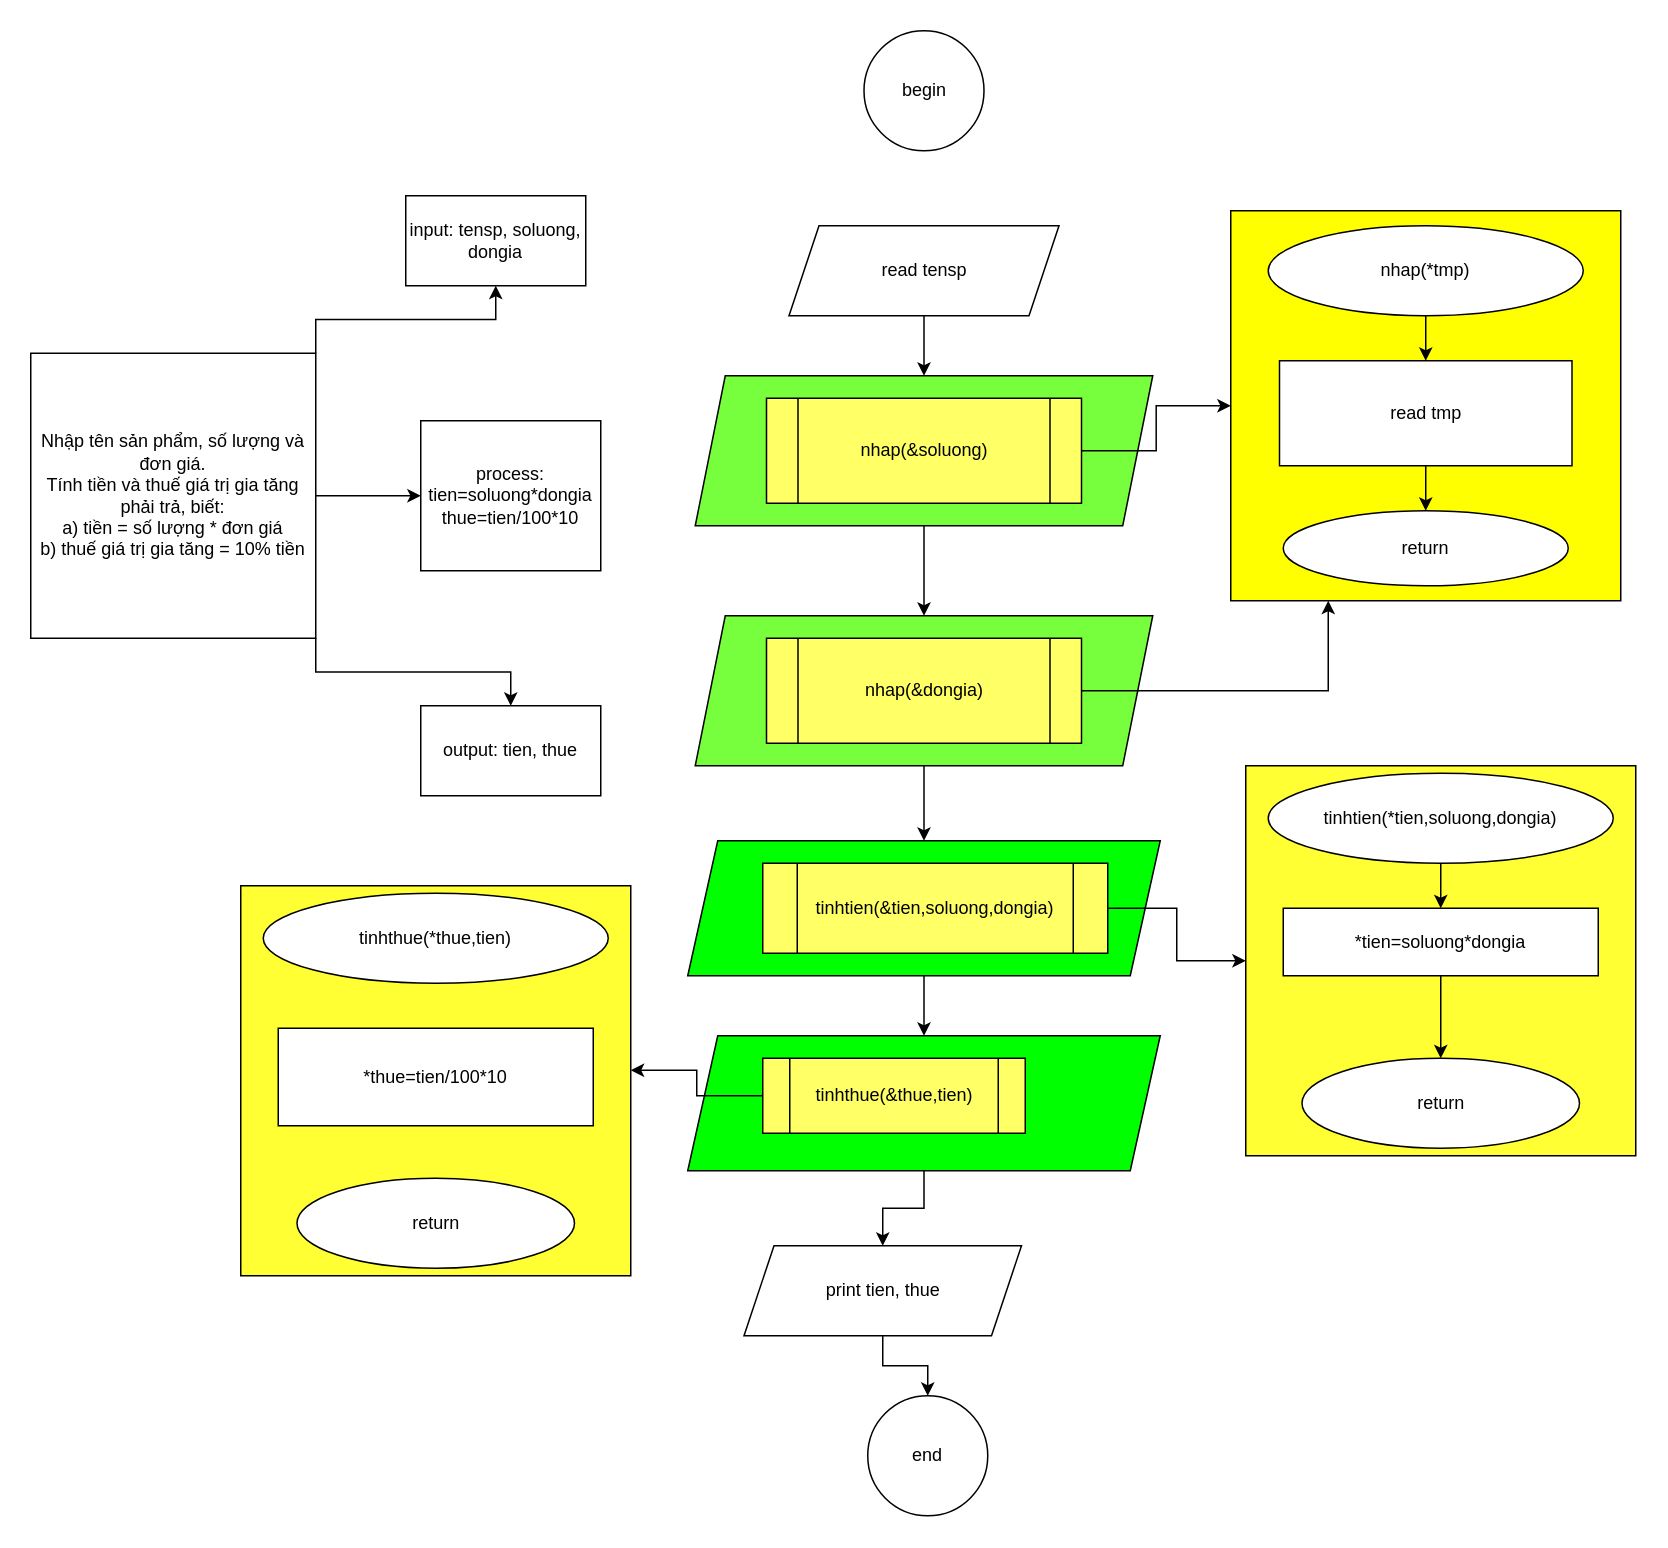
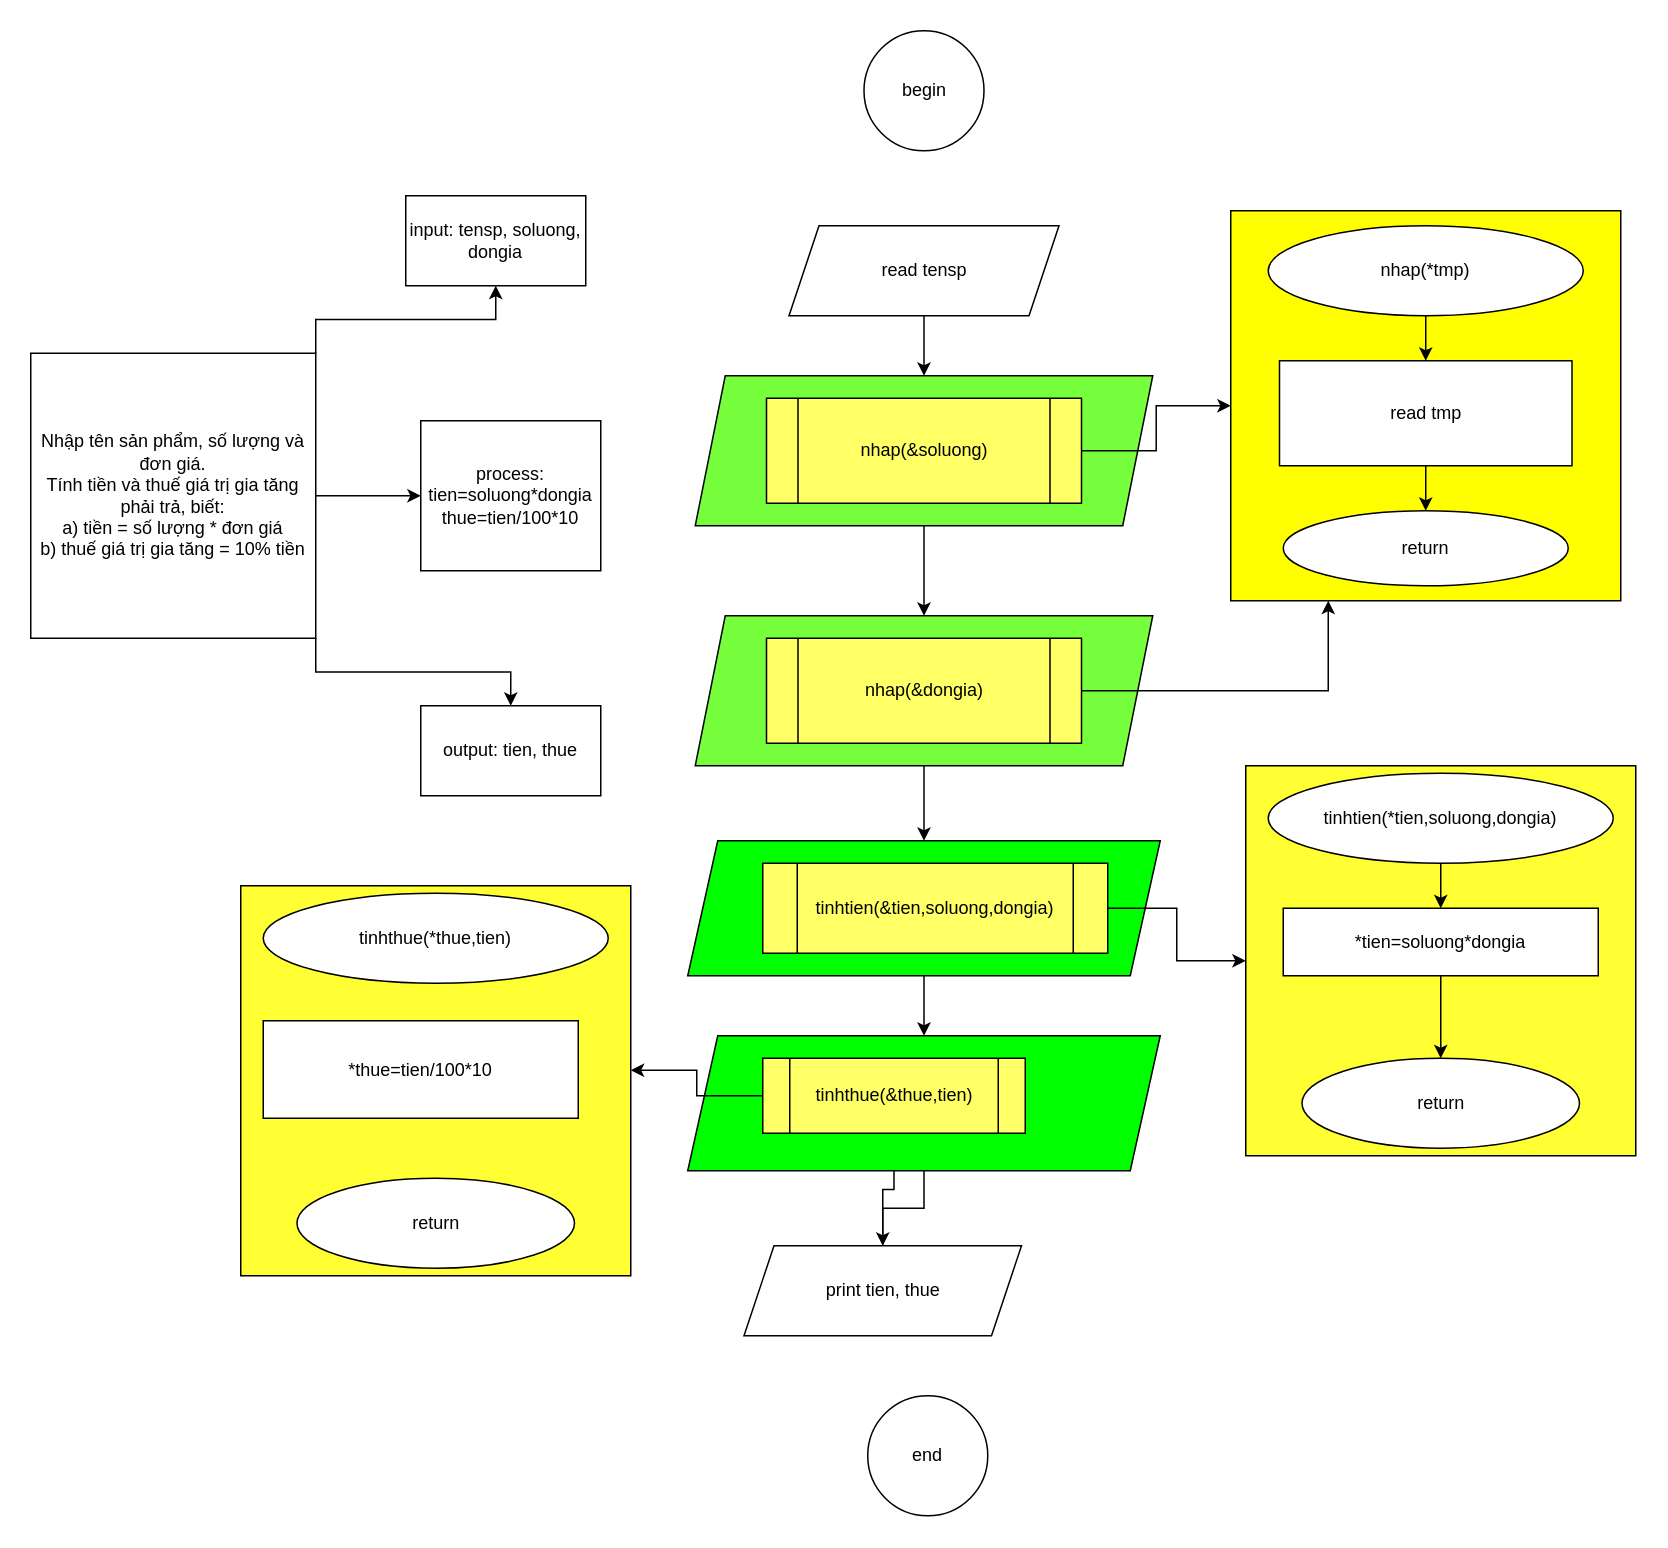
(436, 1077) -> (421, 1070)
(900, 1366) -> (890, 1190)
